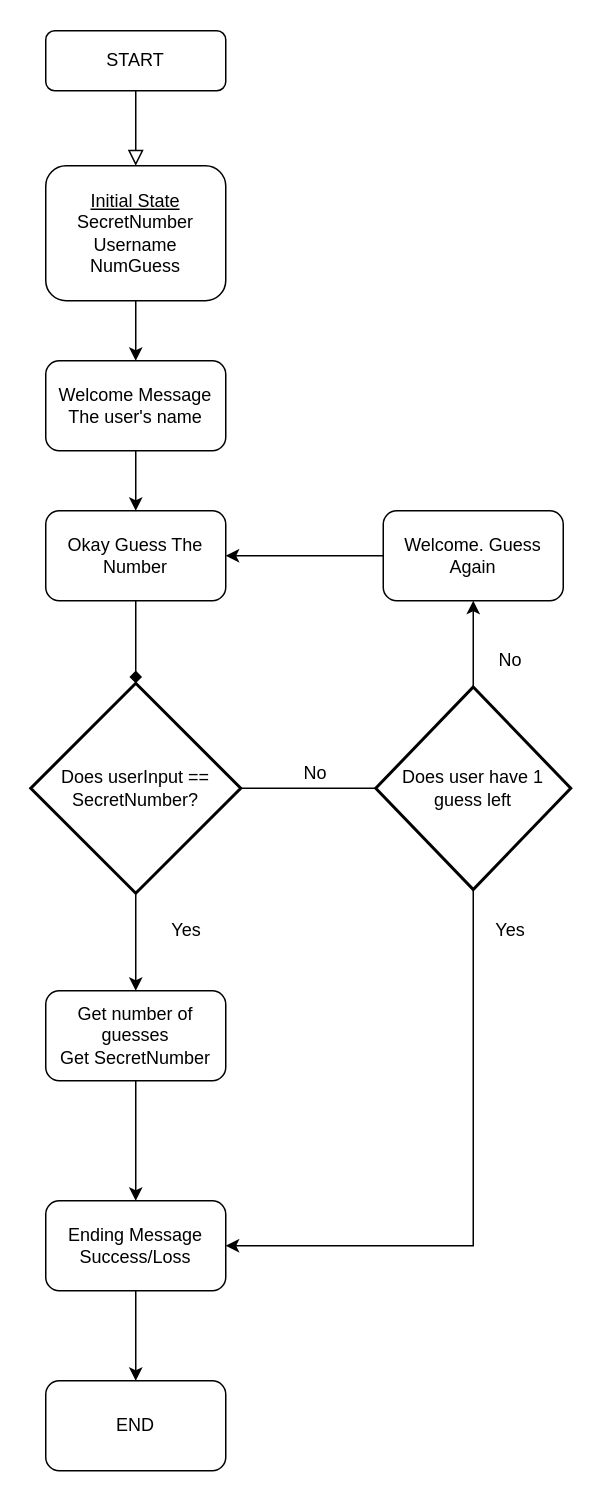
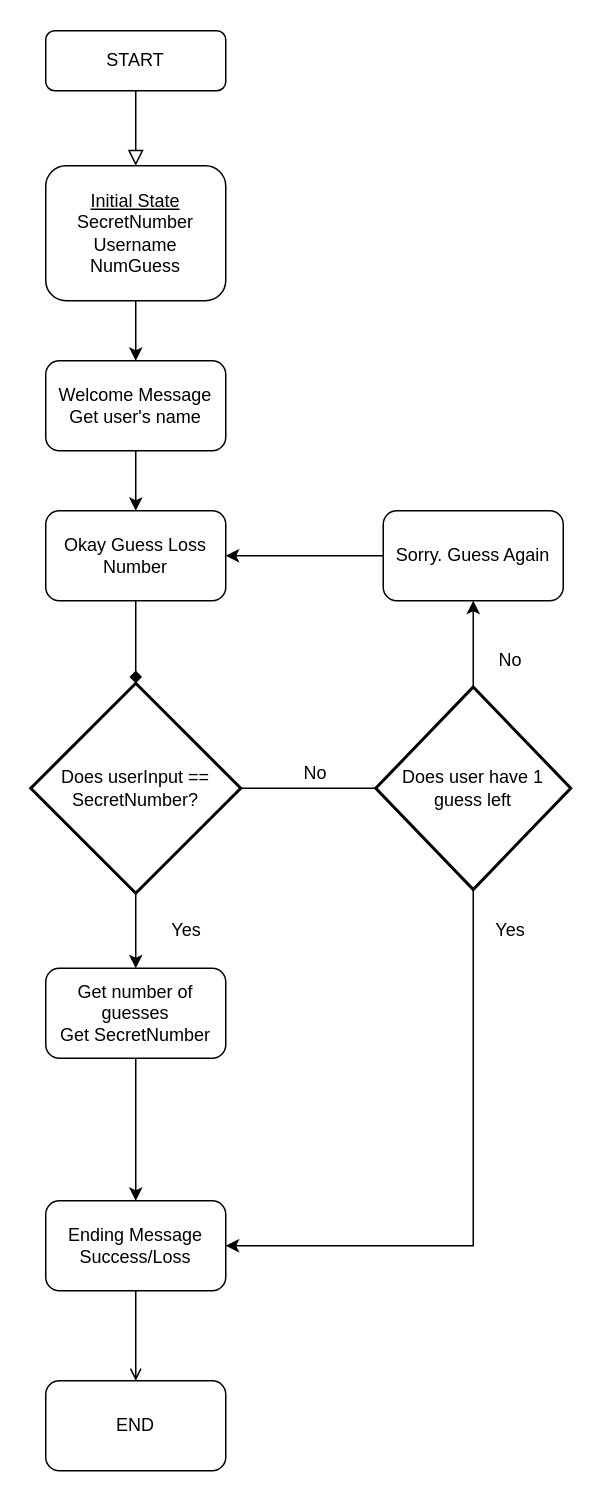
(136, 406) -> (136, 406)
(136, 556) -> (136, 556)
(473, 556) -> (473, 556)
(136, 1036) -> (136, 1013)
(136, 1369) -> (136, 1371)
